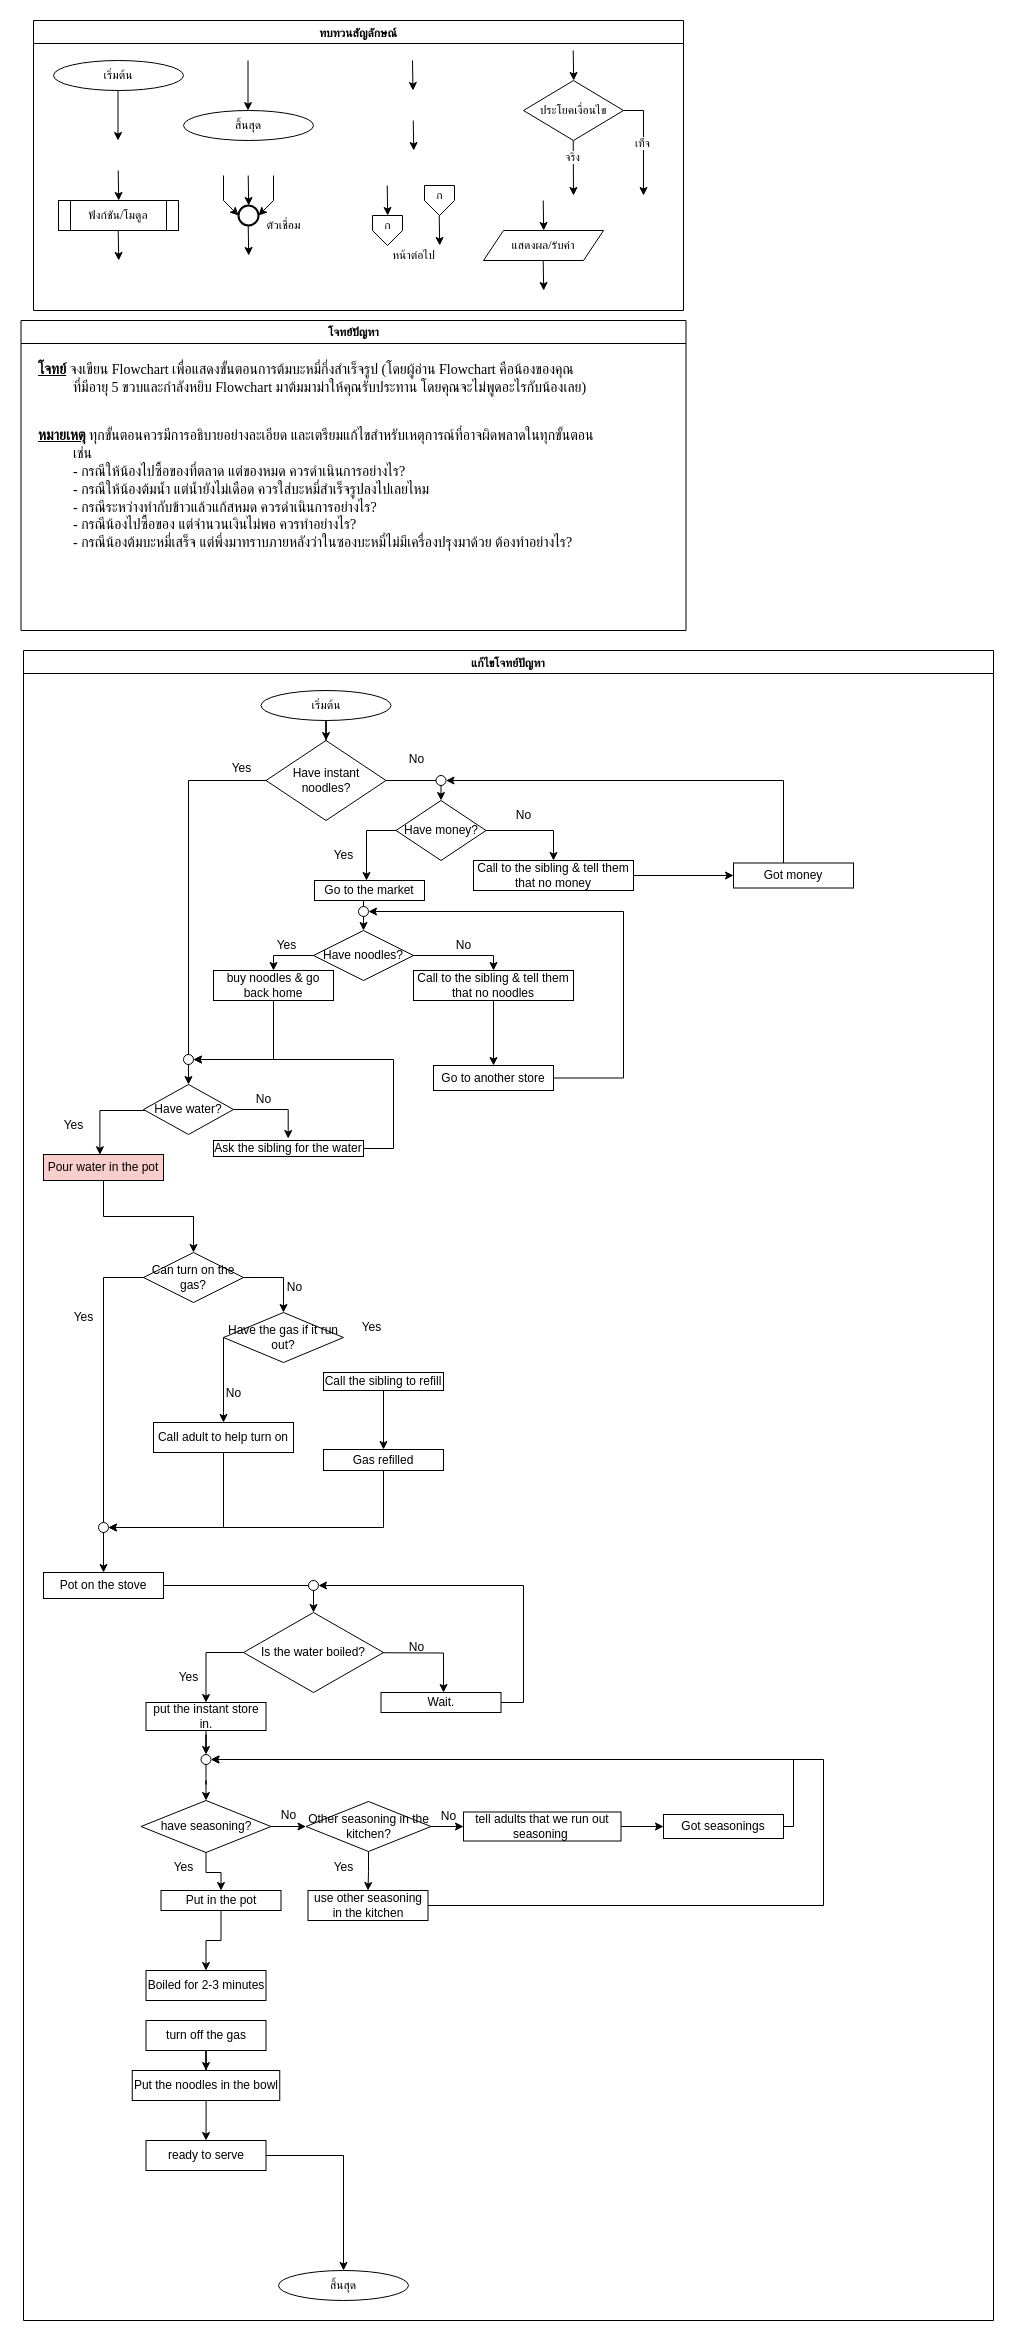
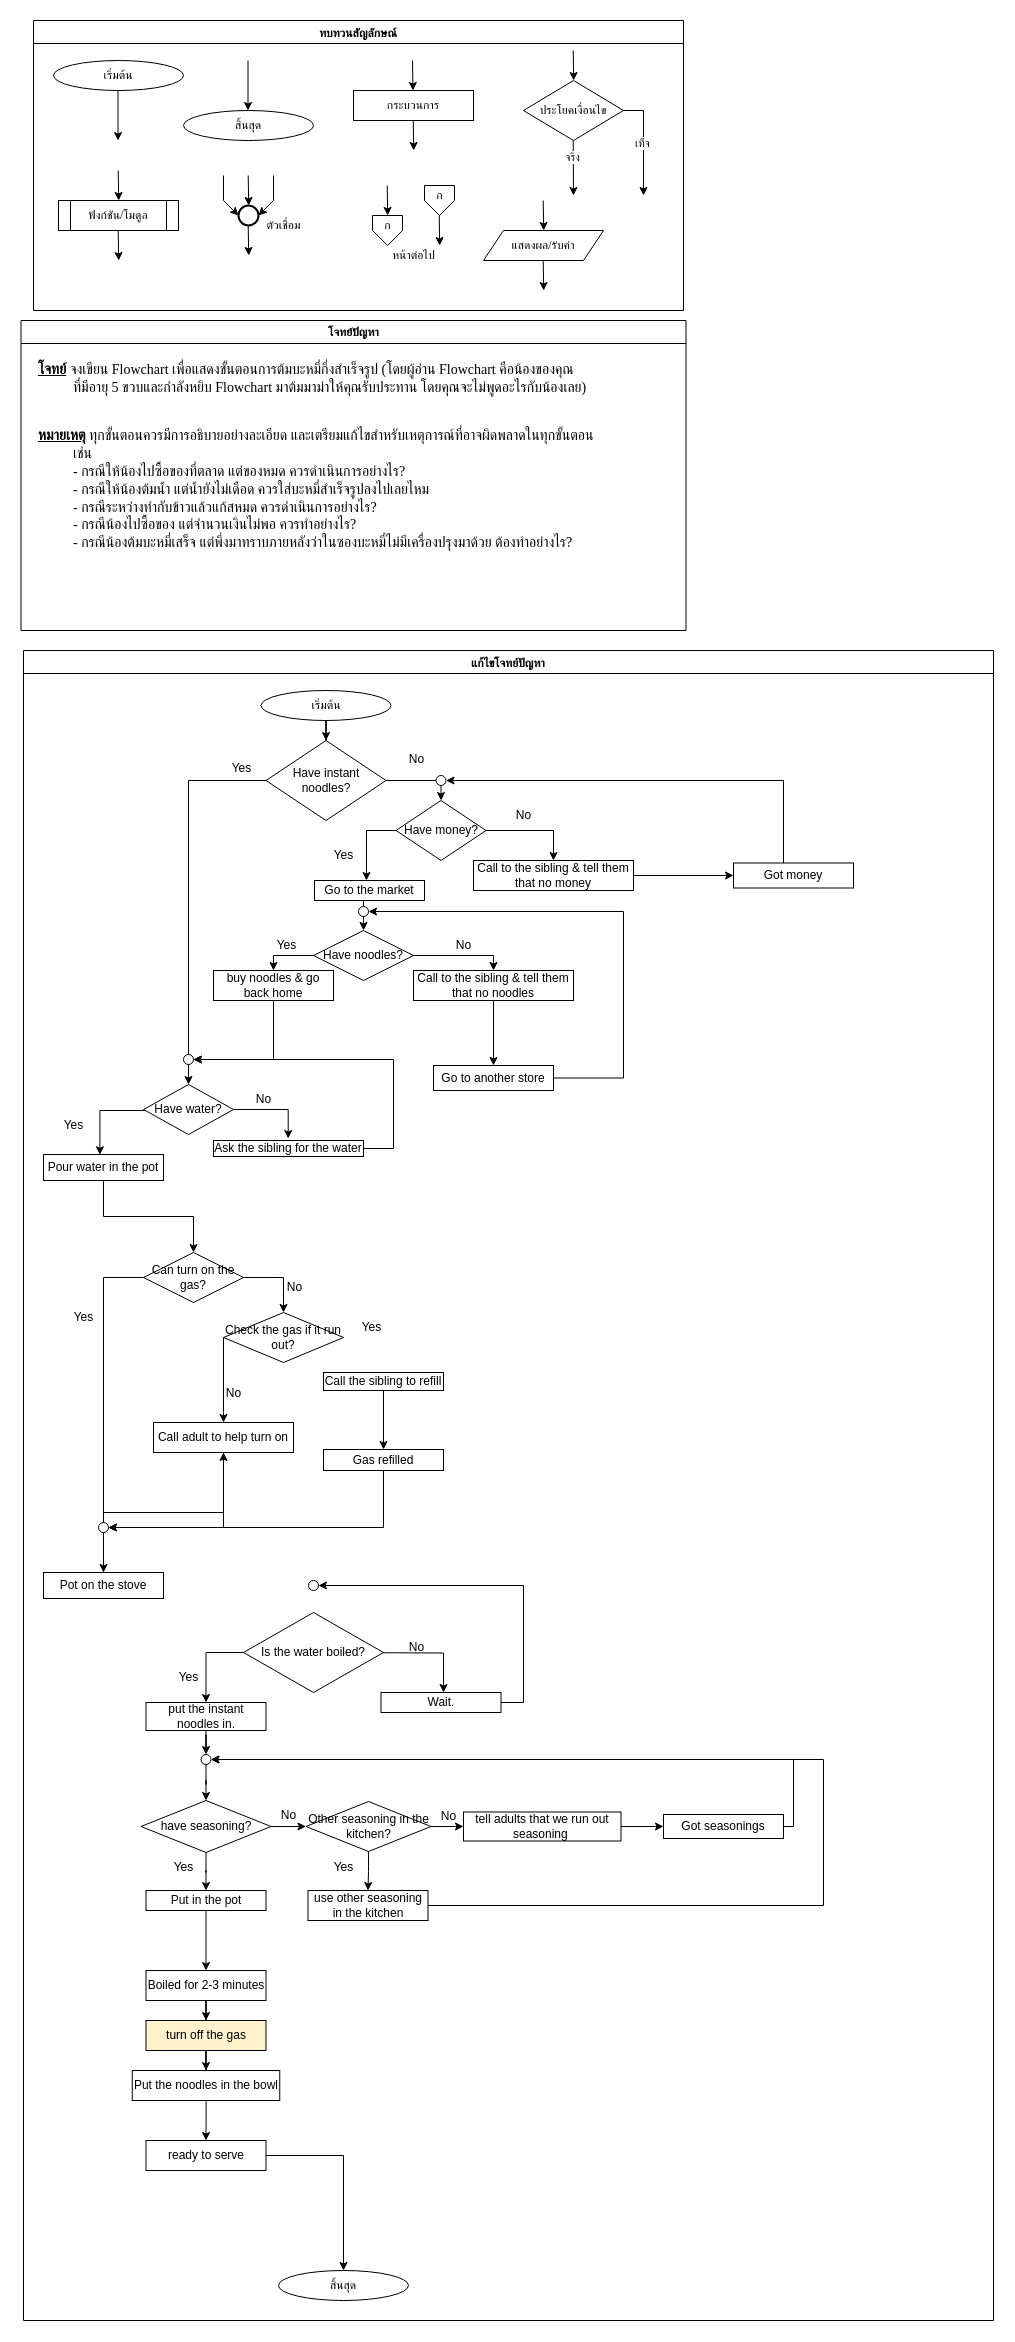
none -> (414, 106)
(104, 1168) -> (104, 1168)
(284, 1338) -> (284, 1338)
(236, 1586) -> (163, 1513)
(207, 1717) -> (207, 1717)
(221, 1901) -> (206, 1901)
none -> (206, 2015)
(206, 2036) -> (206, 2036)
